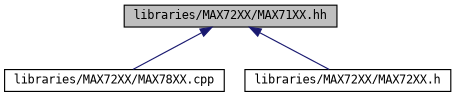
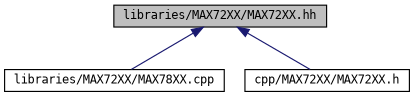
(231, 16) -> (220, 16)
(348, 80) -> (327, 80)
